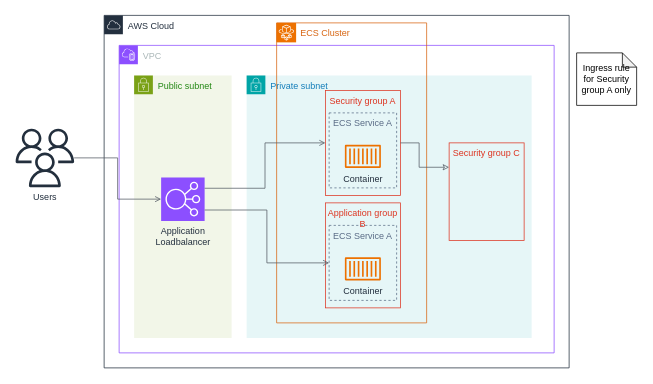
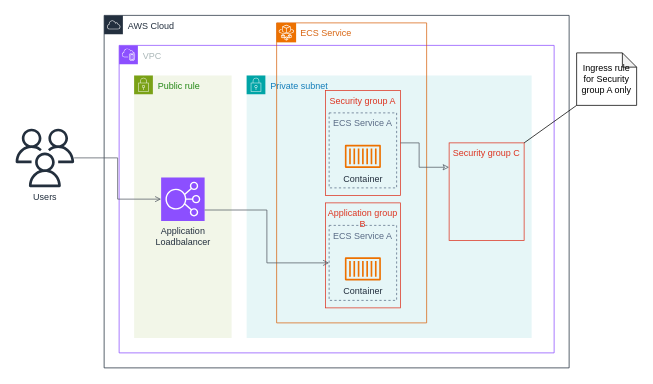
(326, 34) -> (326, 34)
(187, 86) -> (181, 86)
none -> (550, 124)
(236, 188) -> none
